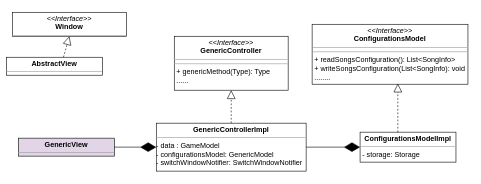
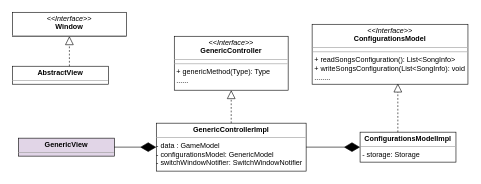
(54, 66) -> (60, 75)
